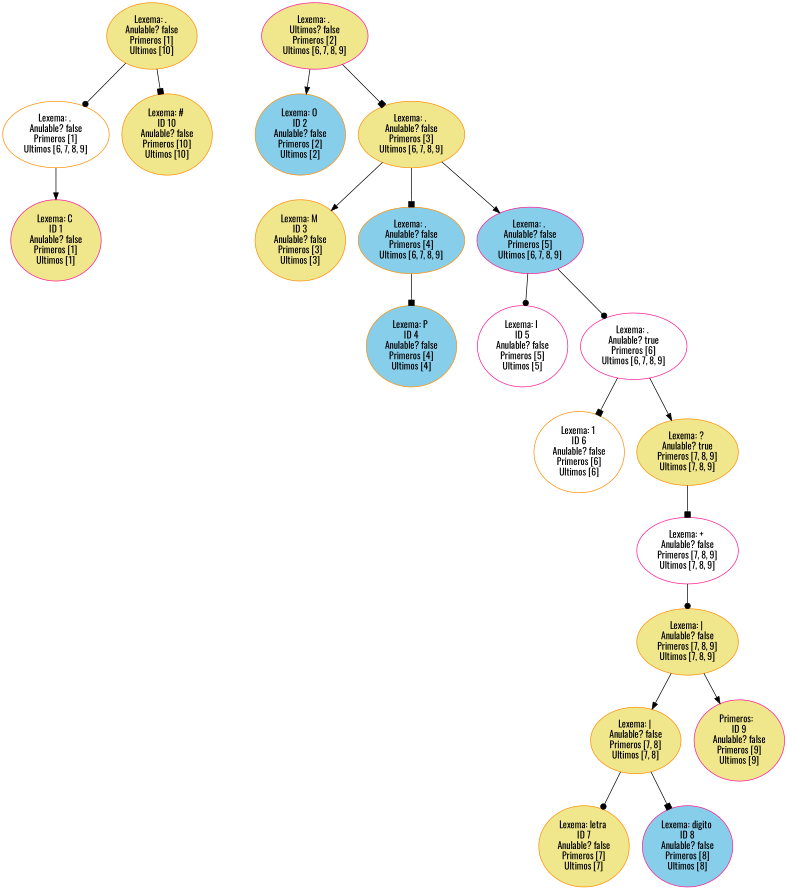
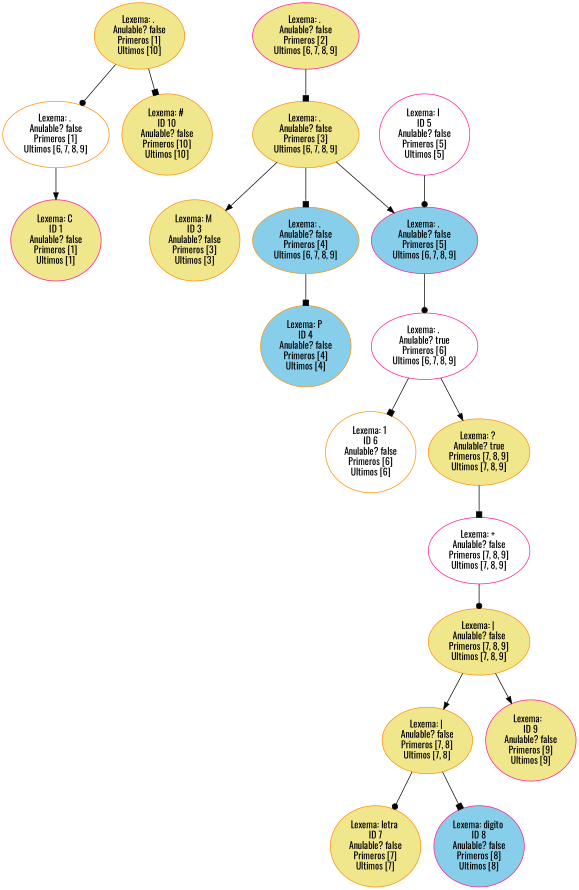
(315, 36) -> (306, 36)
(300, 135) -> none
(527, 287) -> (425, 188)
(739, 740) -> (531, 740)
